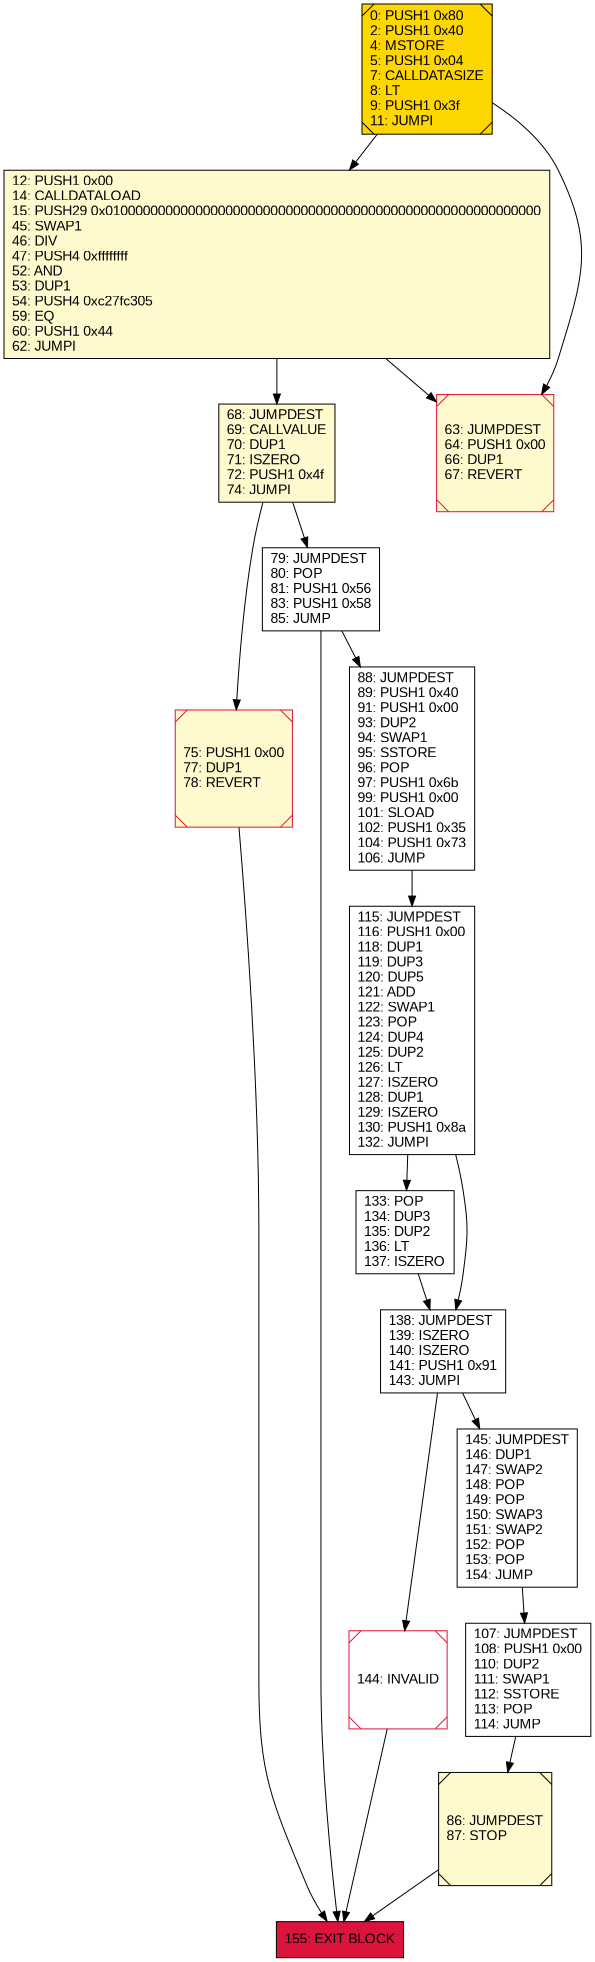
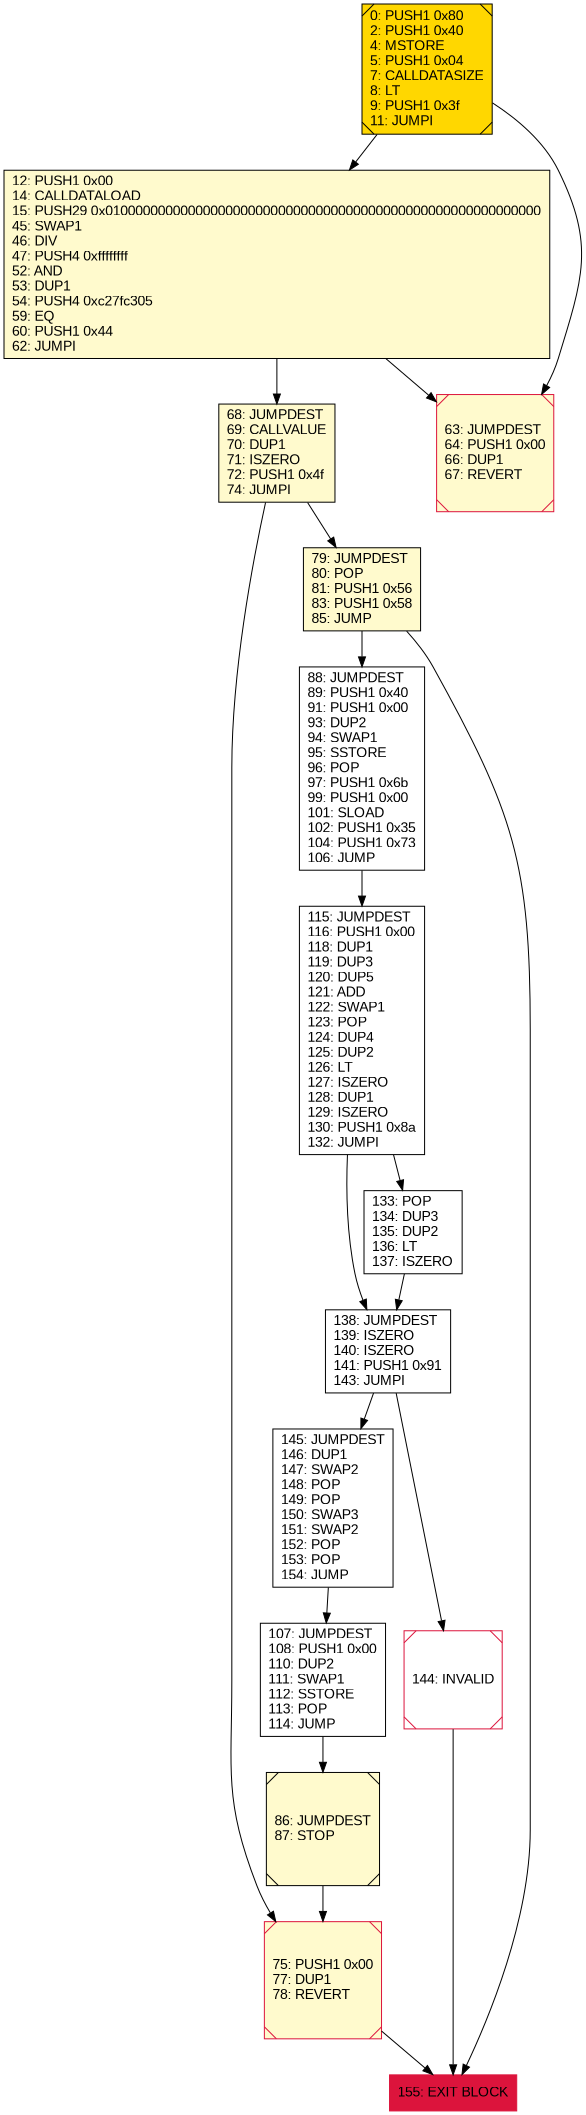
(321, 589) -> (362, 589)
(406, 1893) -> (323, 1899)
(340, 1940) -> (453, 2093)
